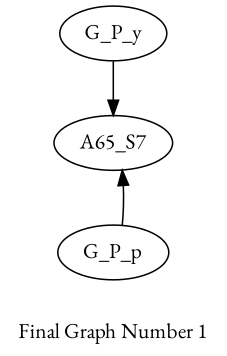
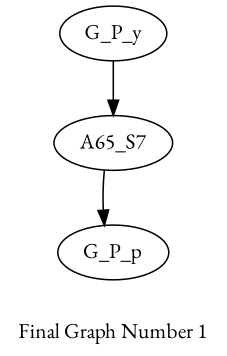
(123, 206) -> (103, 190)
